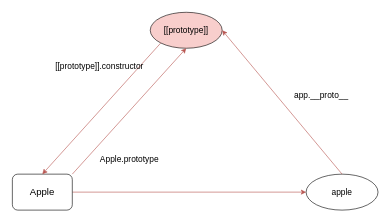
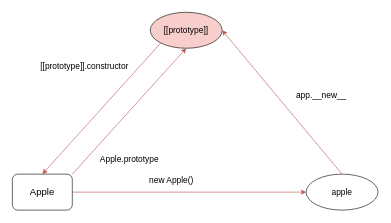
(99, 66) -> (84, 66)
(322, 96) -> (322, 96)
none -> (171, 180)
